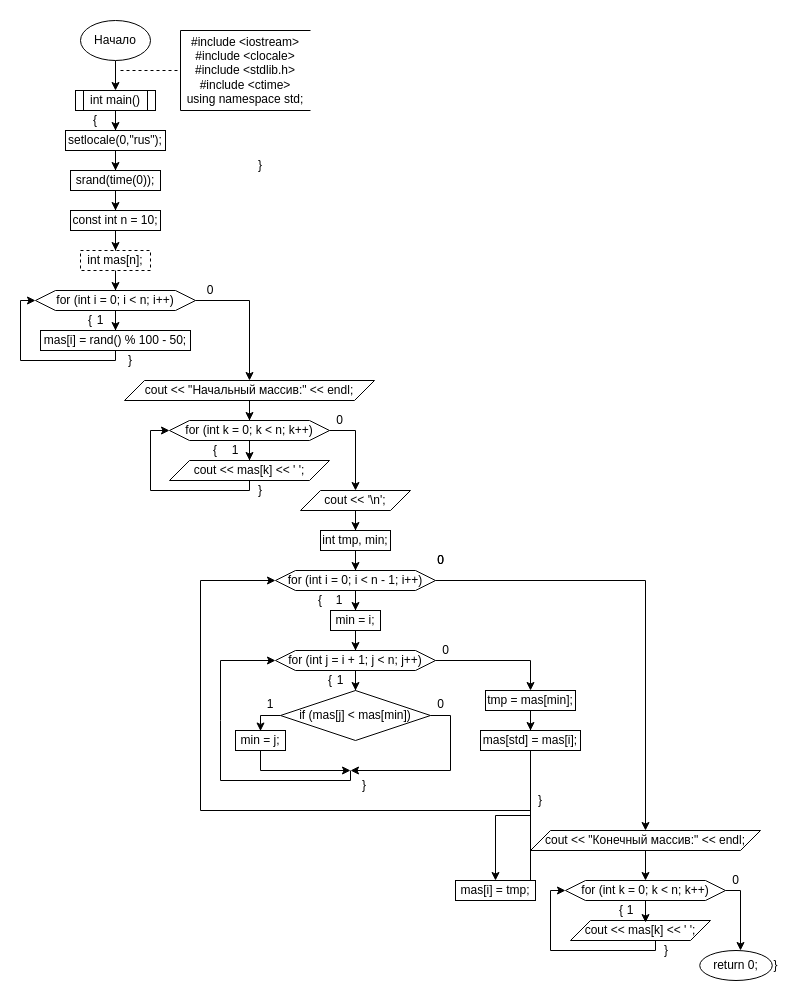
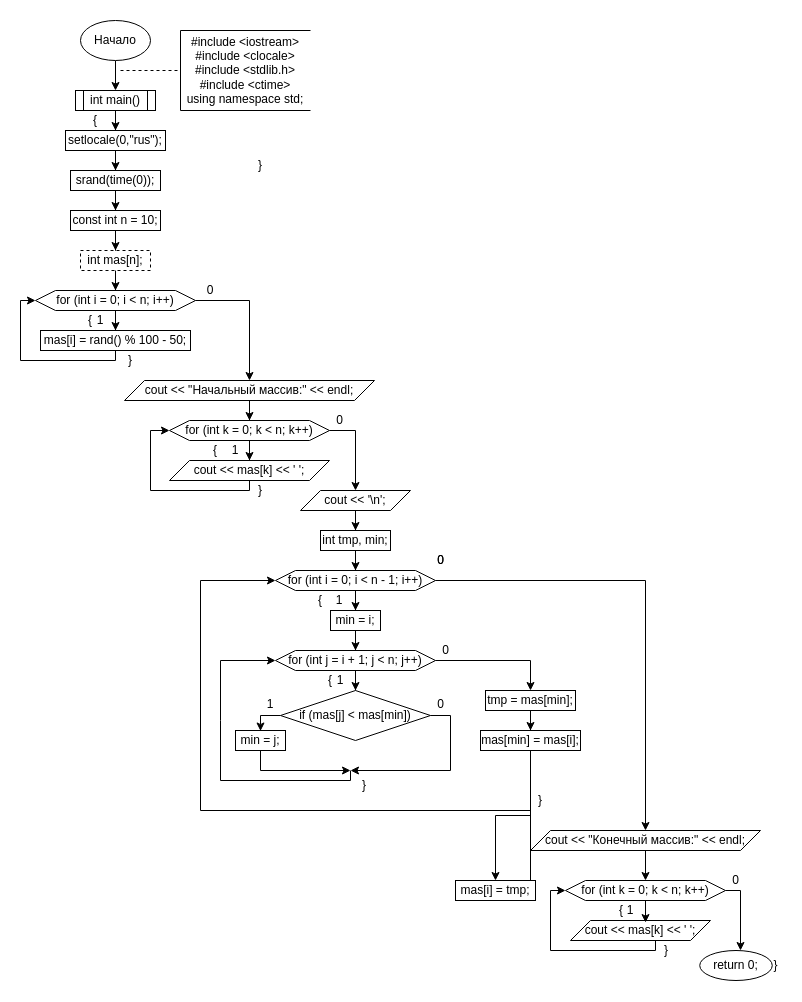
(531, 741) -> (531, 741)
